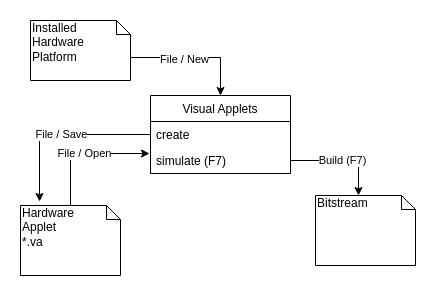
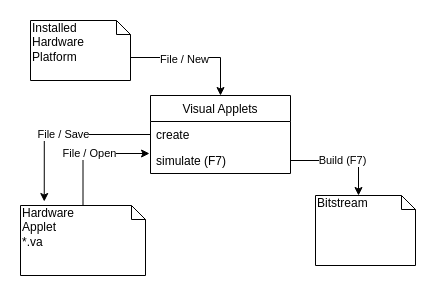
(71, 241) -> (83, 241)
